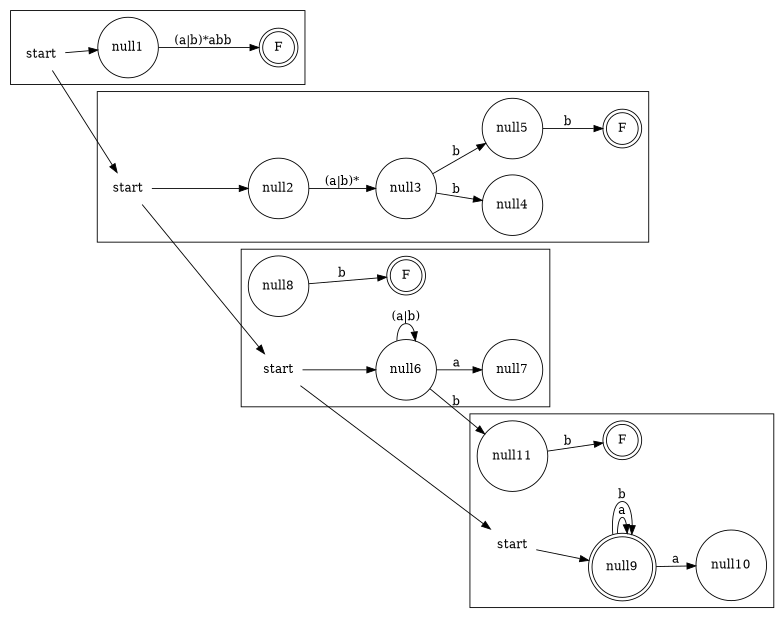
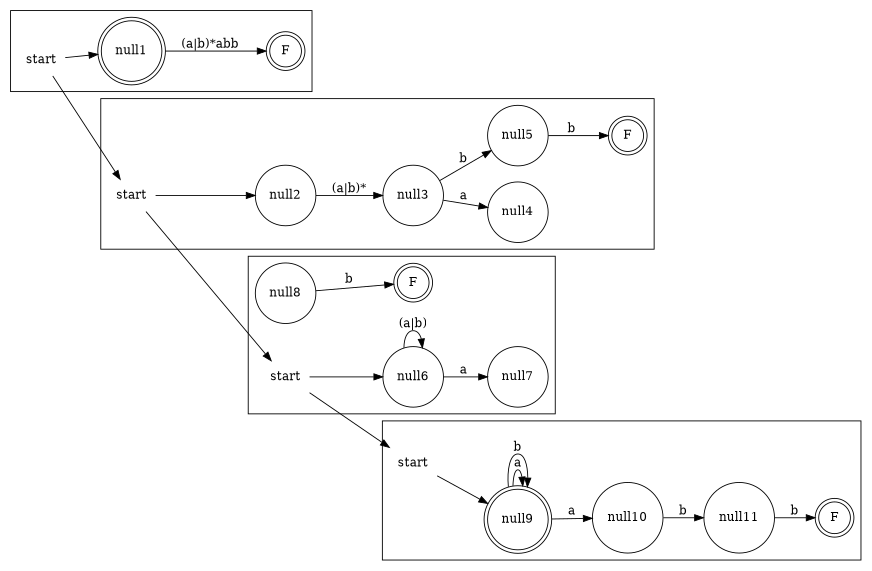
(128, 48) -> (132, 51)
(457, 190) -> (464, 196)
(459, 412) -> (679, 518)
